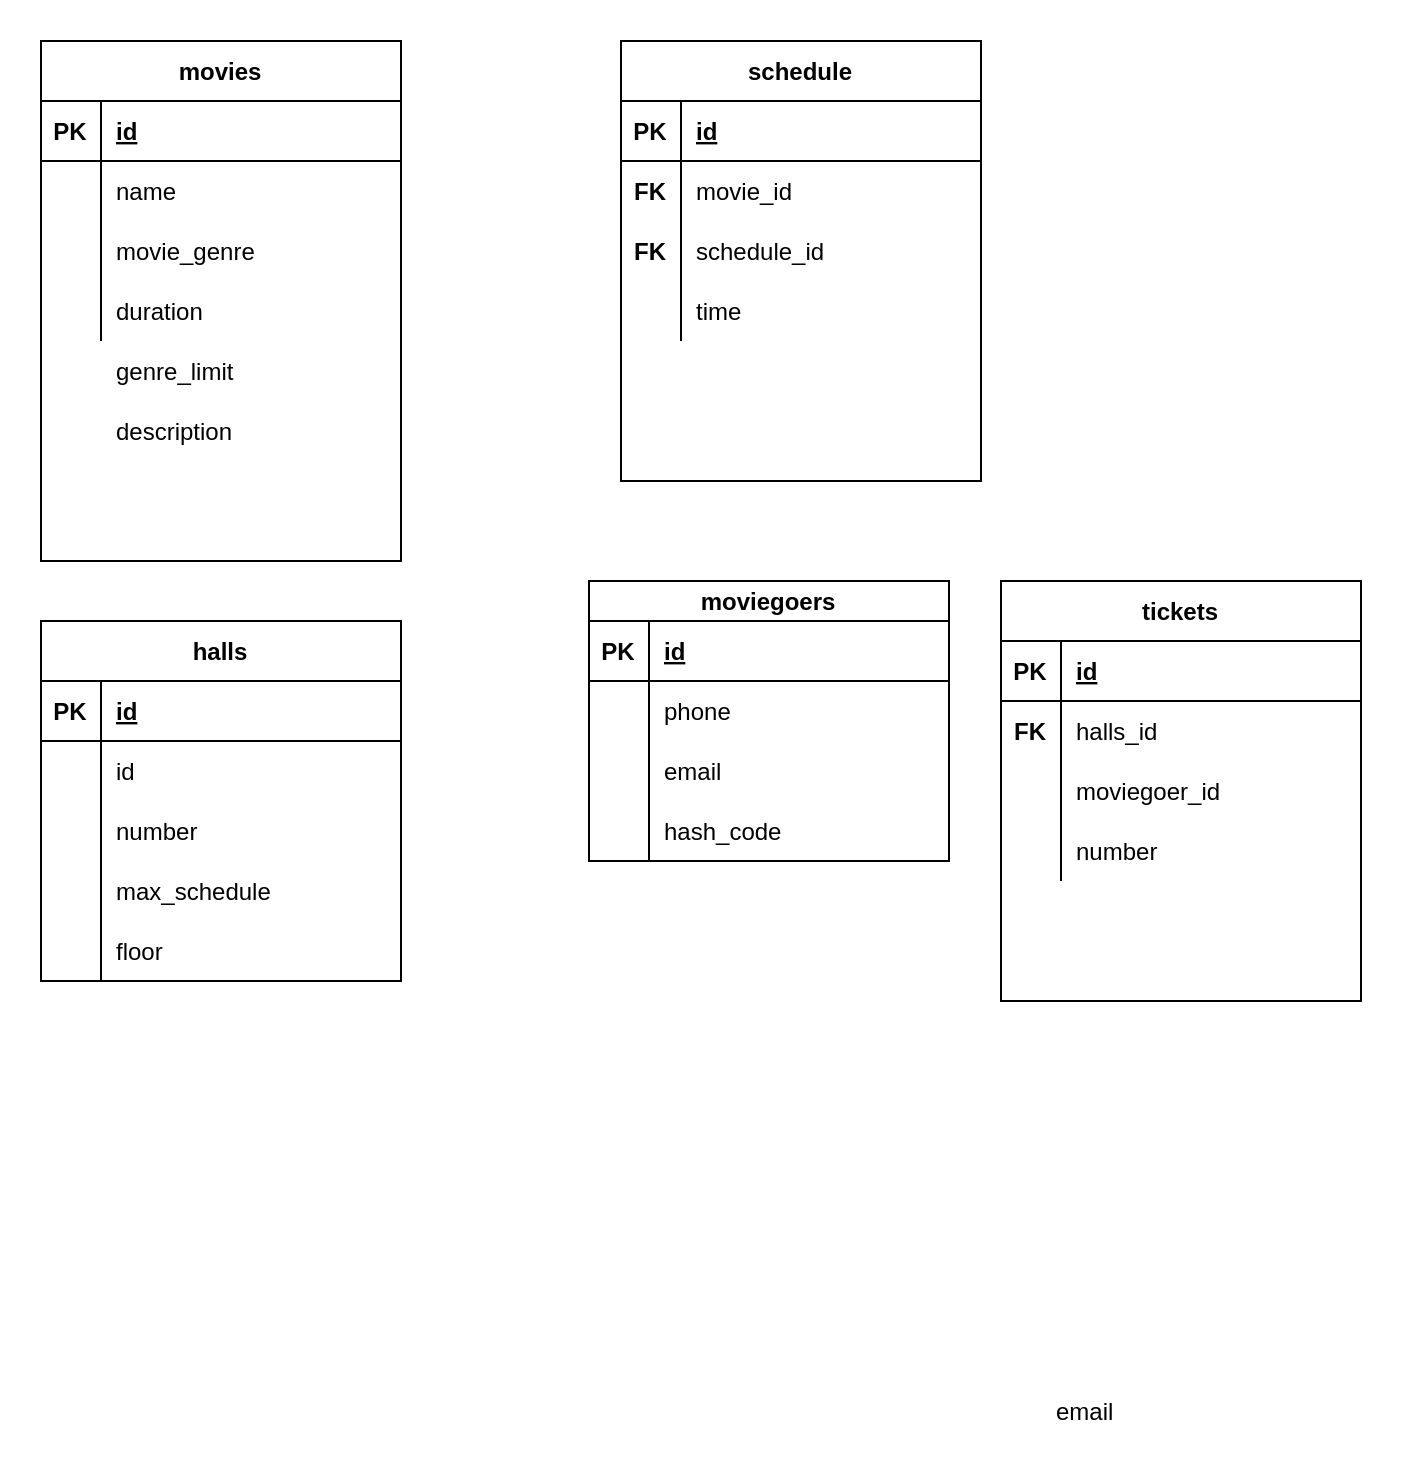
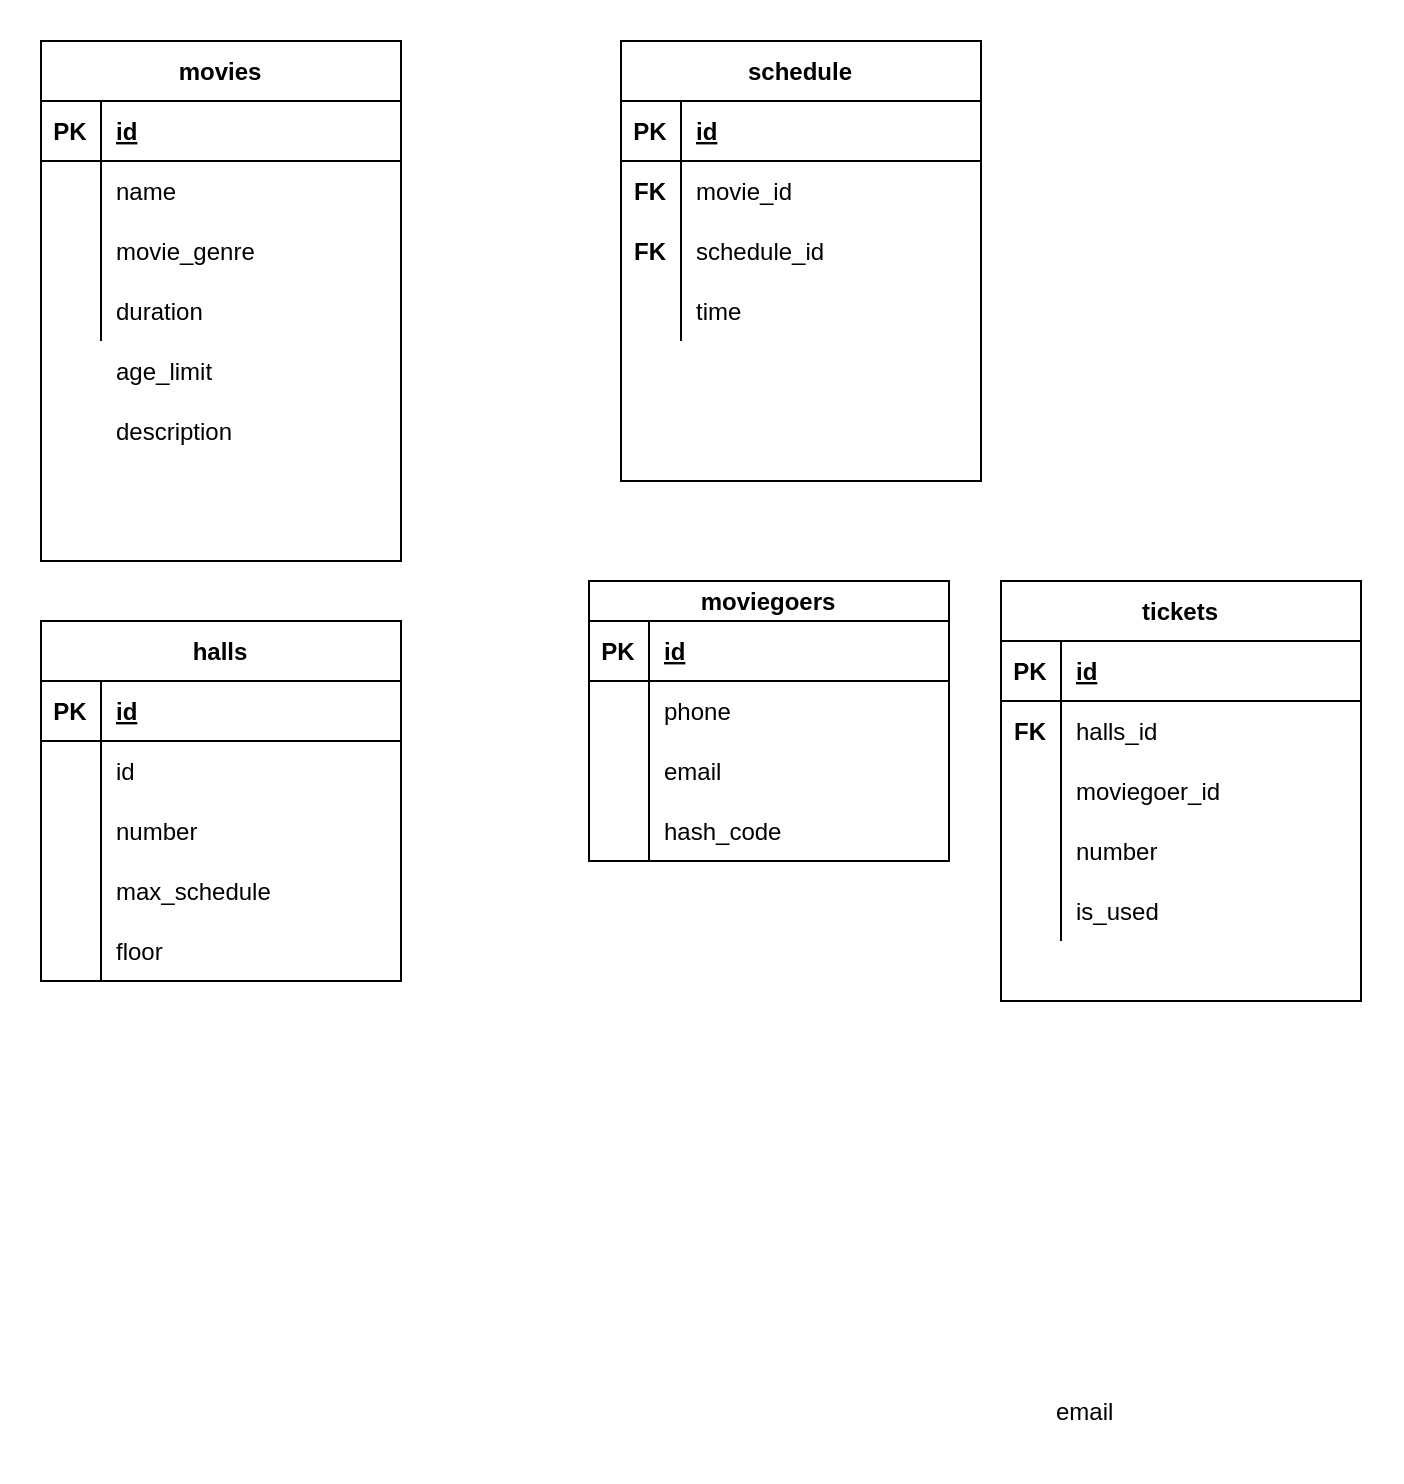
(181, 372) -> (167, 372)
none -> (1211, 911)
